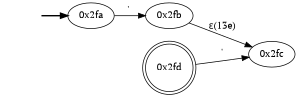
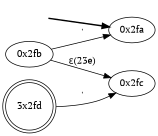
(126, 16) -> (77, 43)
(222, 26) -> (82, 61)
(169, 68) -> (29, 106)
